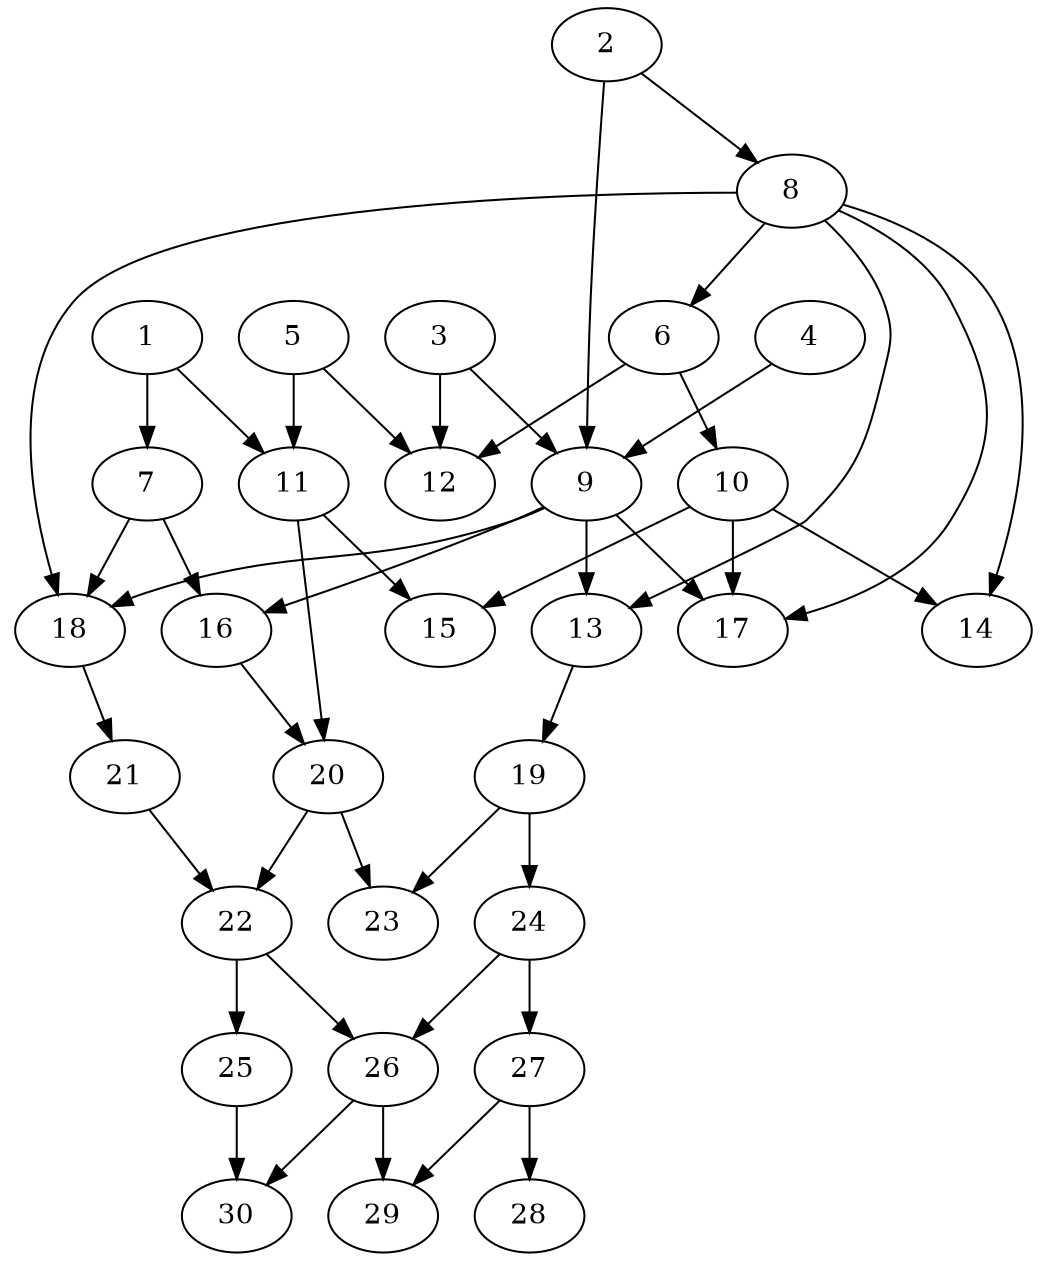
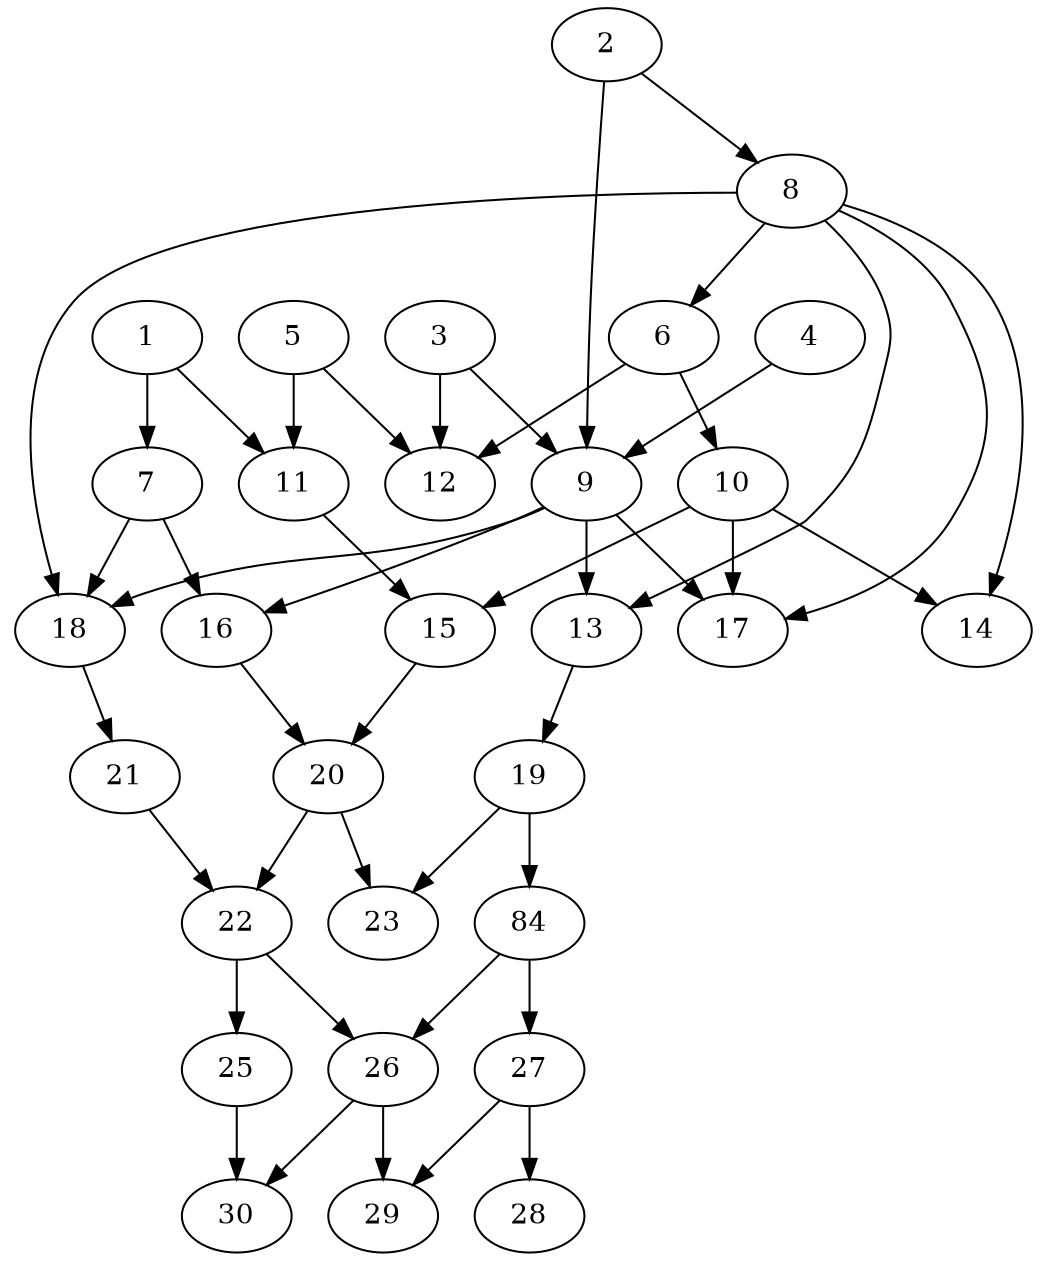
(310, 620) -> (390, 695)
(530, 923) -> (530, 923)
